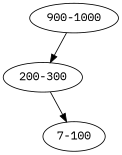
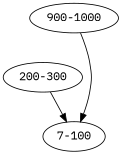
(60, 44) -> (91, 73)
